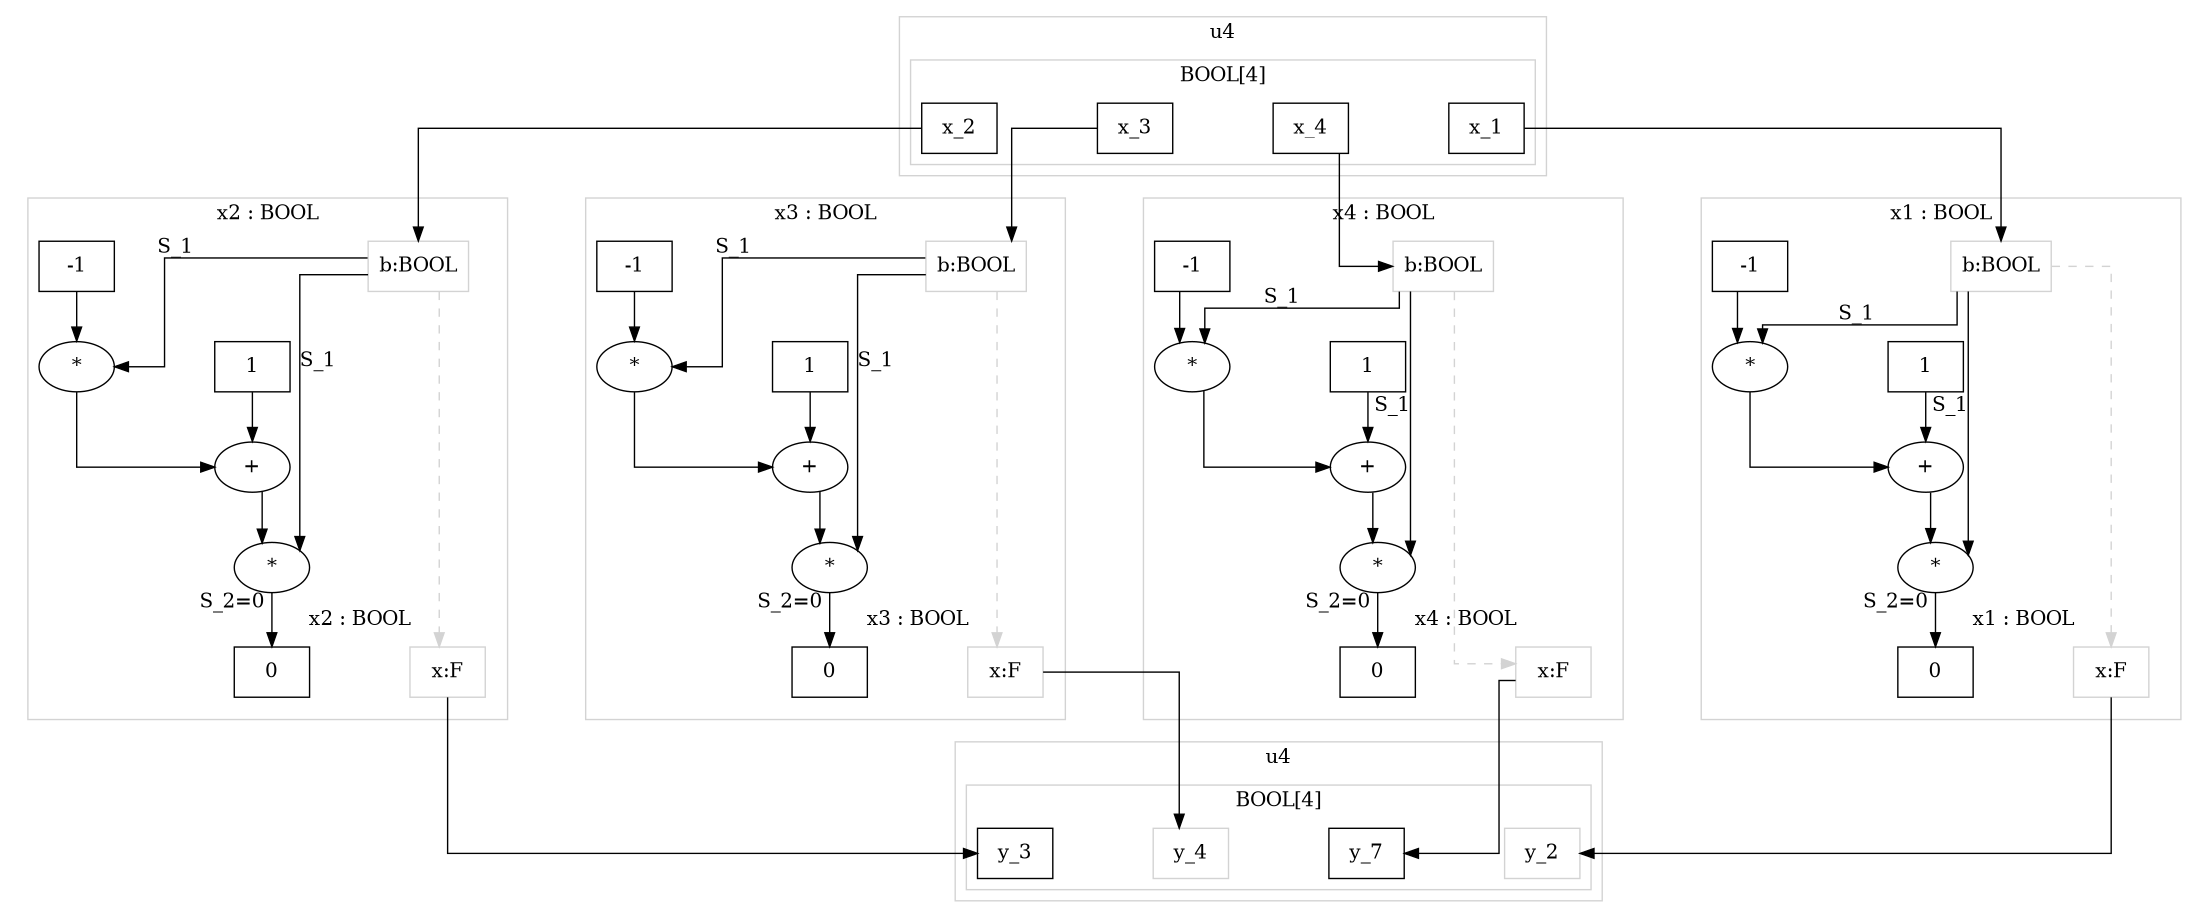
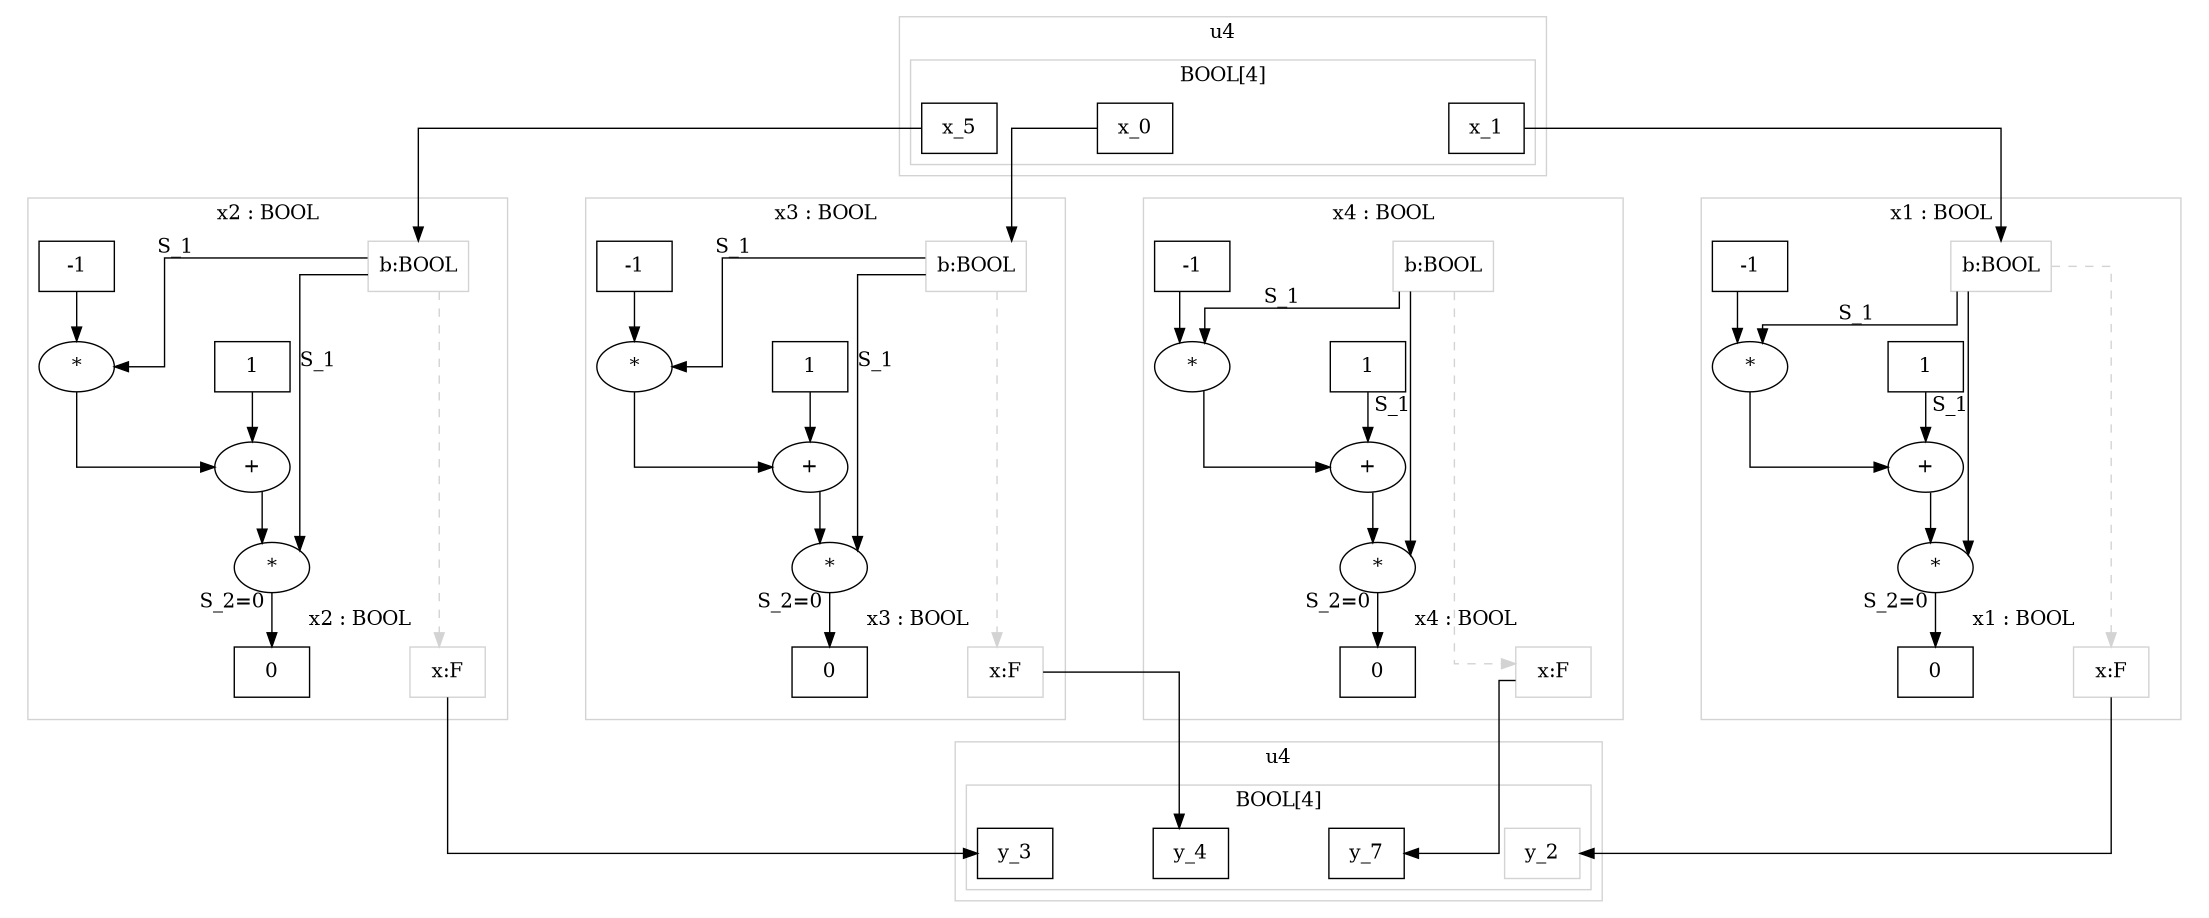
(959, 128) -> (959, 128)
(1135, 128) -> (1135, 128)
(1311, 128) -> none
(1191, 853) -> (1191, 853)
